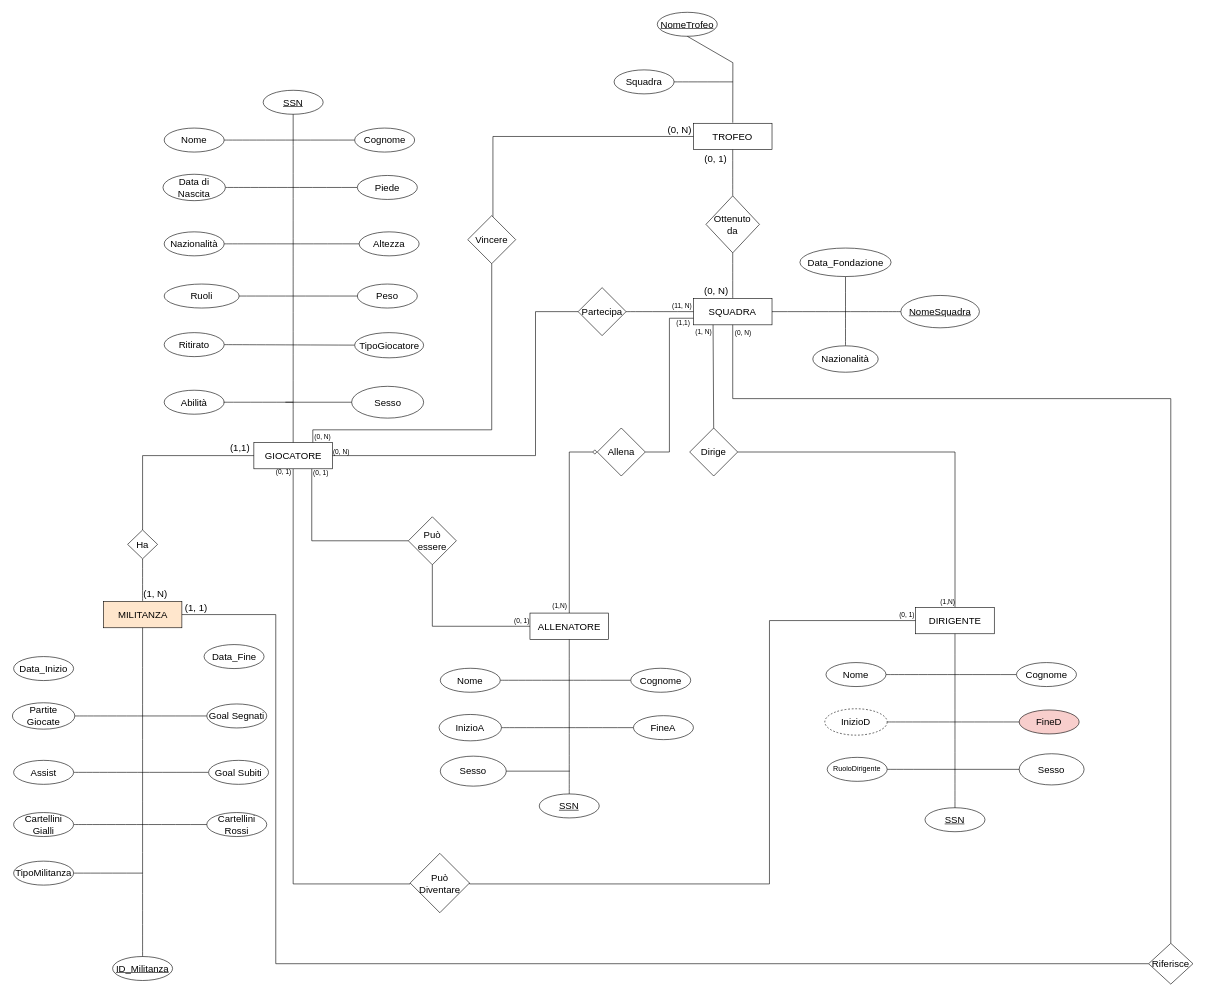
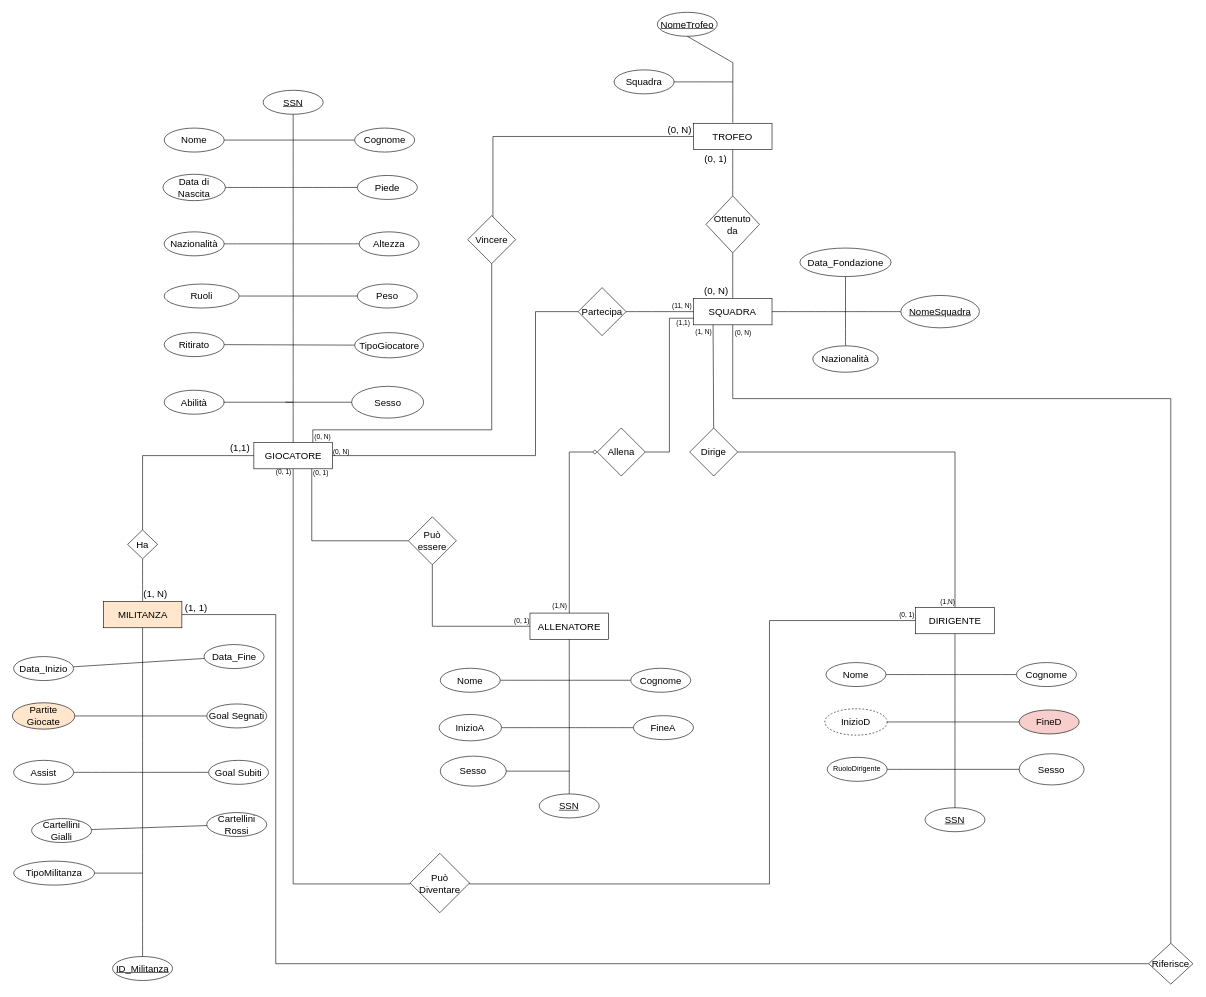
none -> (140, 663)
(44, 716) -> (44, 716)
(44, 825) -> (62, 831)
(44, 873) -> (54, 873)
